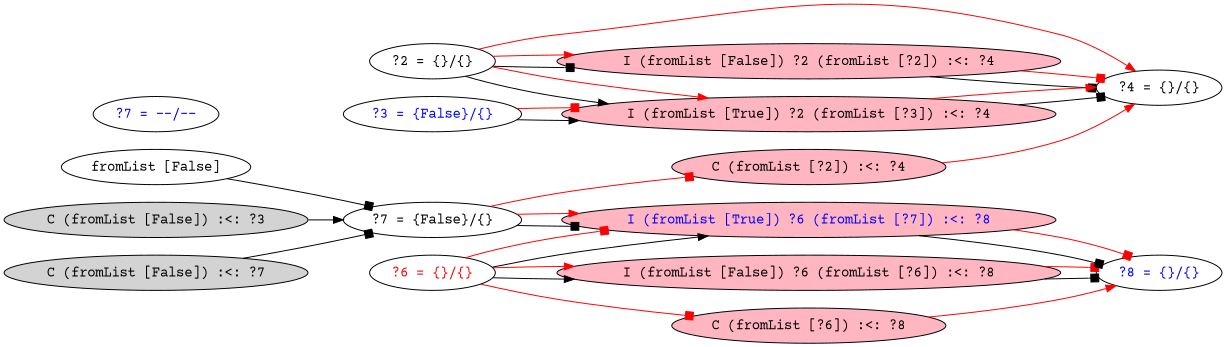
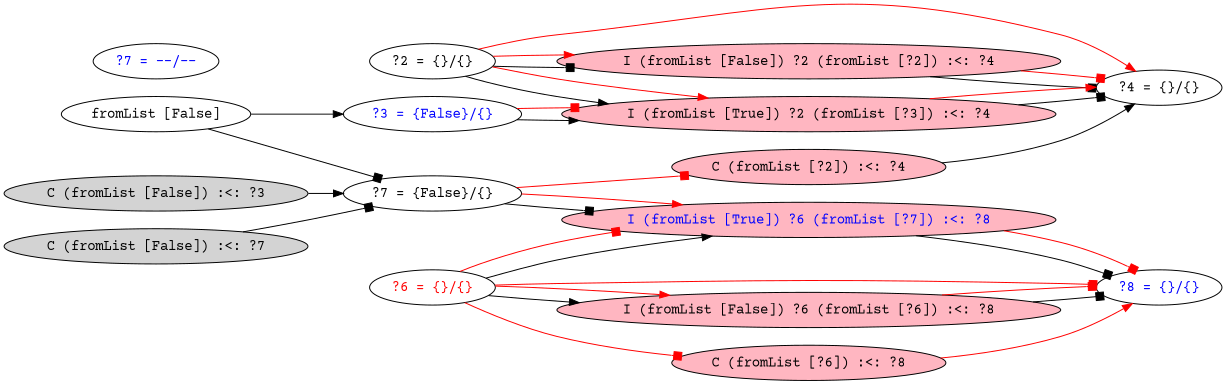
none -> (292, 114)
(1037, 147) -> (1037, 147)
none -> (791, 281)
